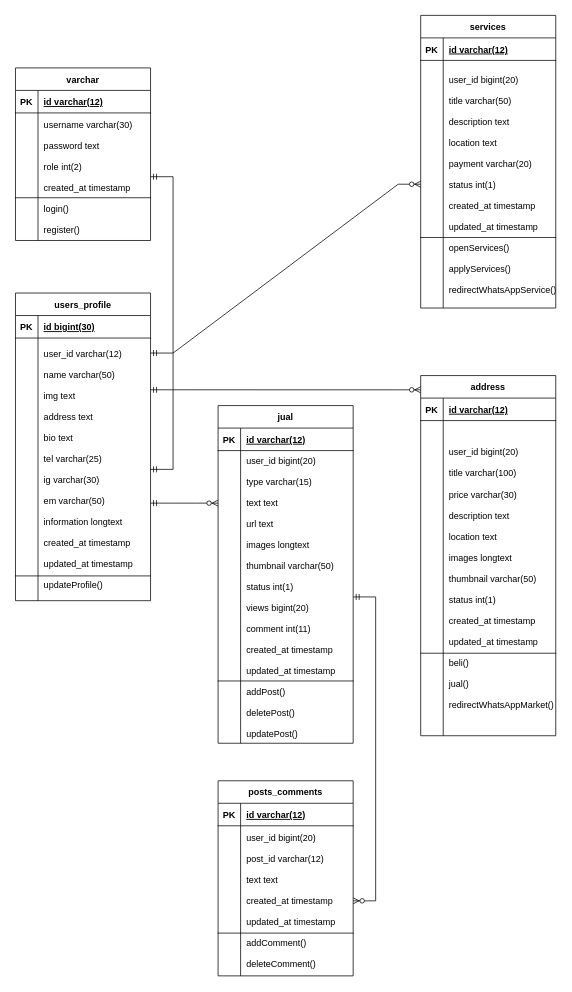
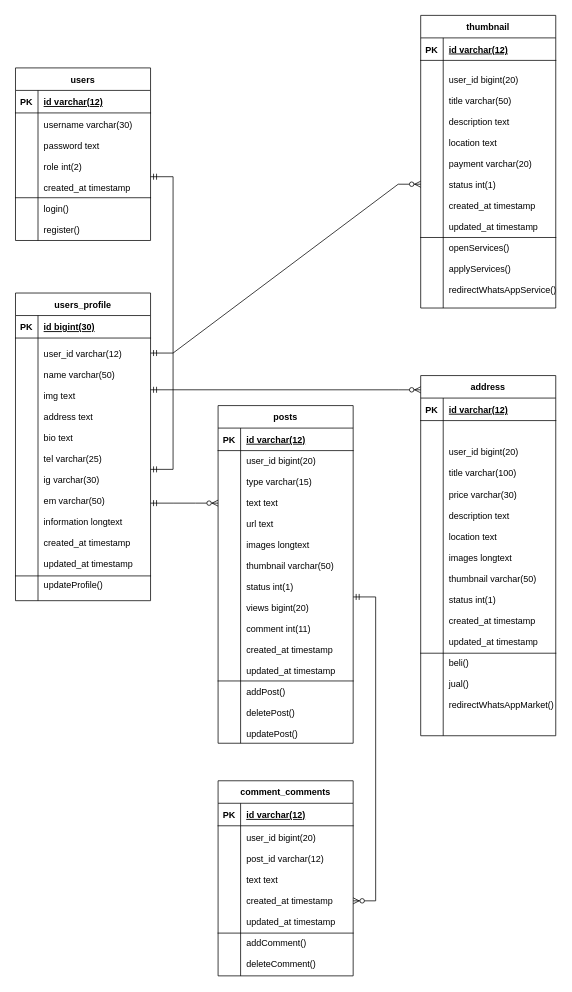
(488, 27) -> (488, 27)
(83, 80) -> (83, 80)
(285, 417) -> (285, 417)
(285, 792) -> (285, 792)
